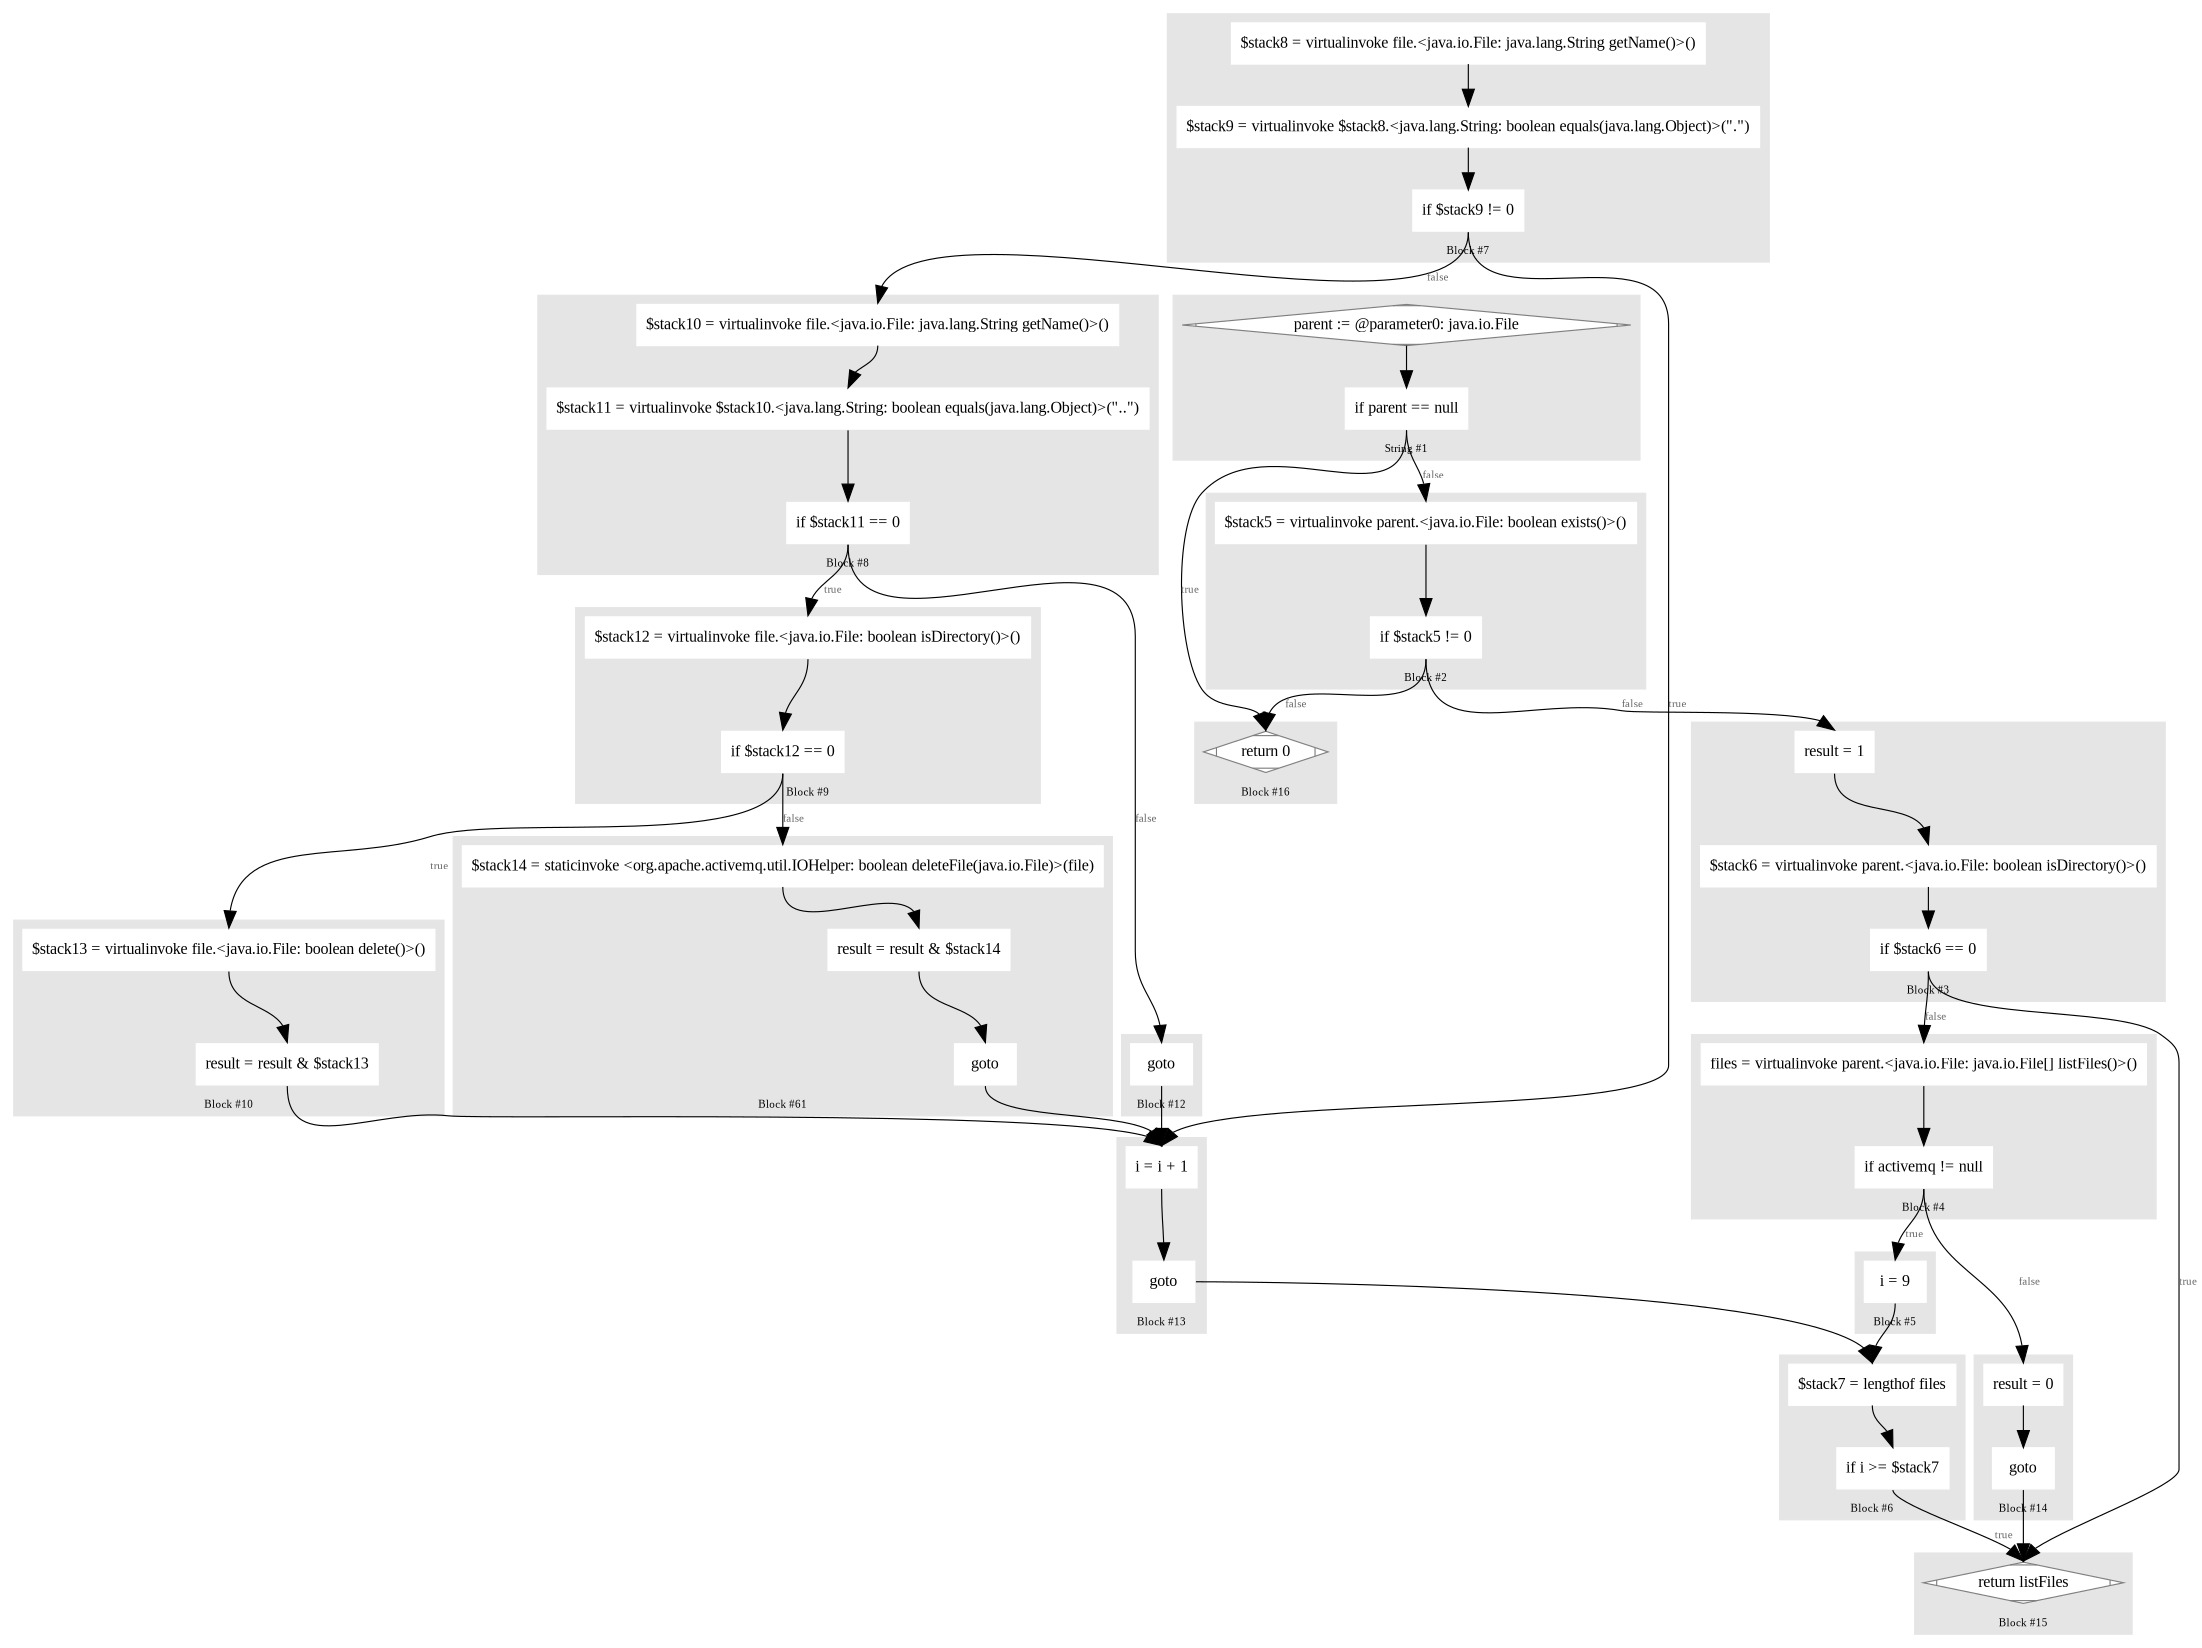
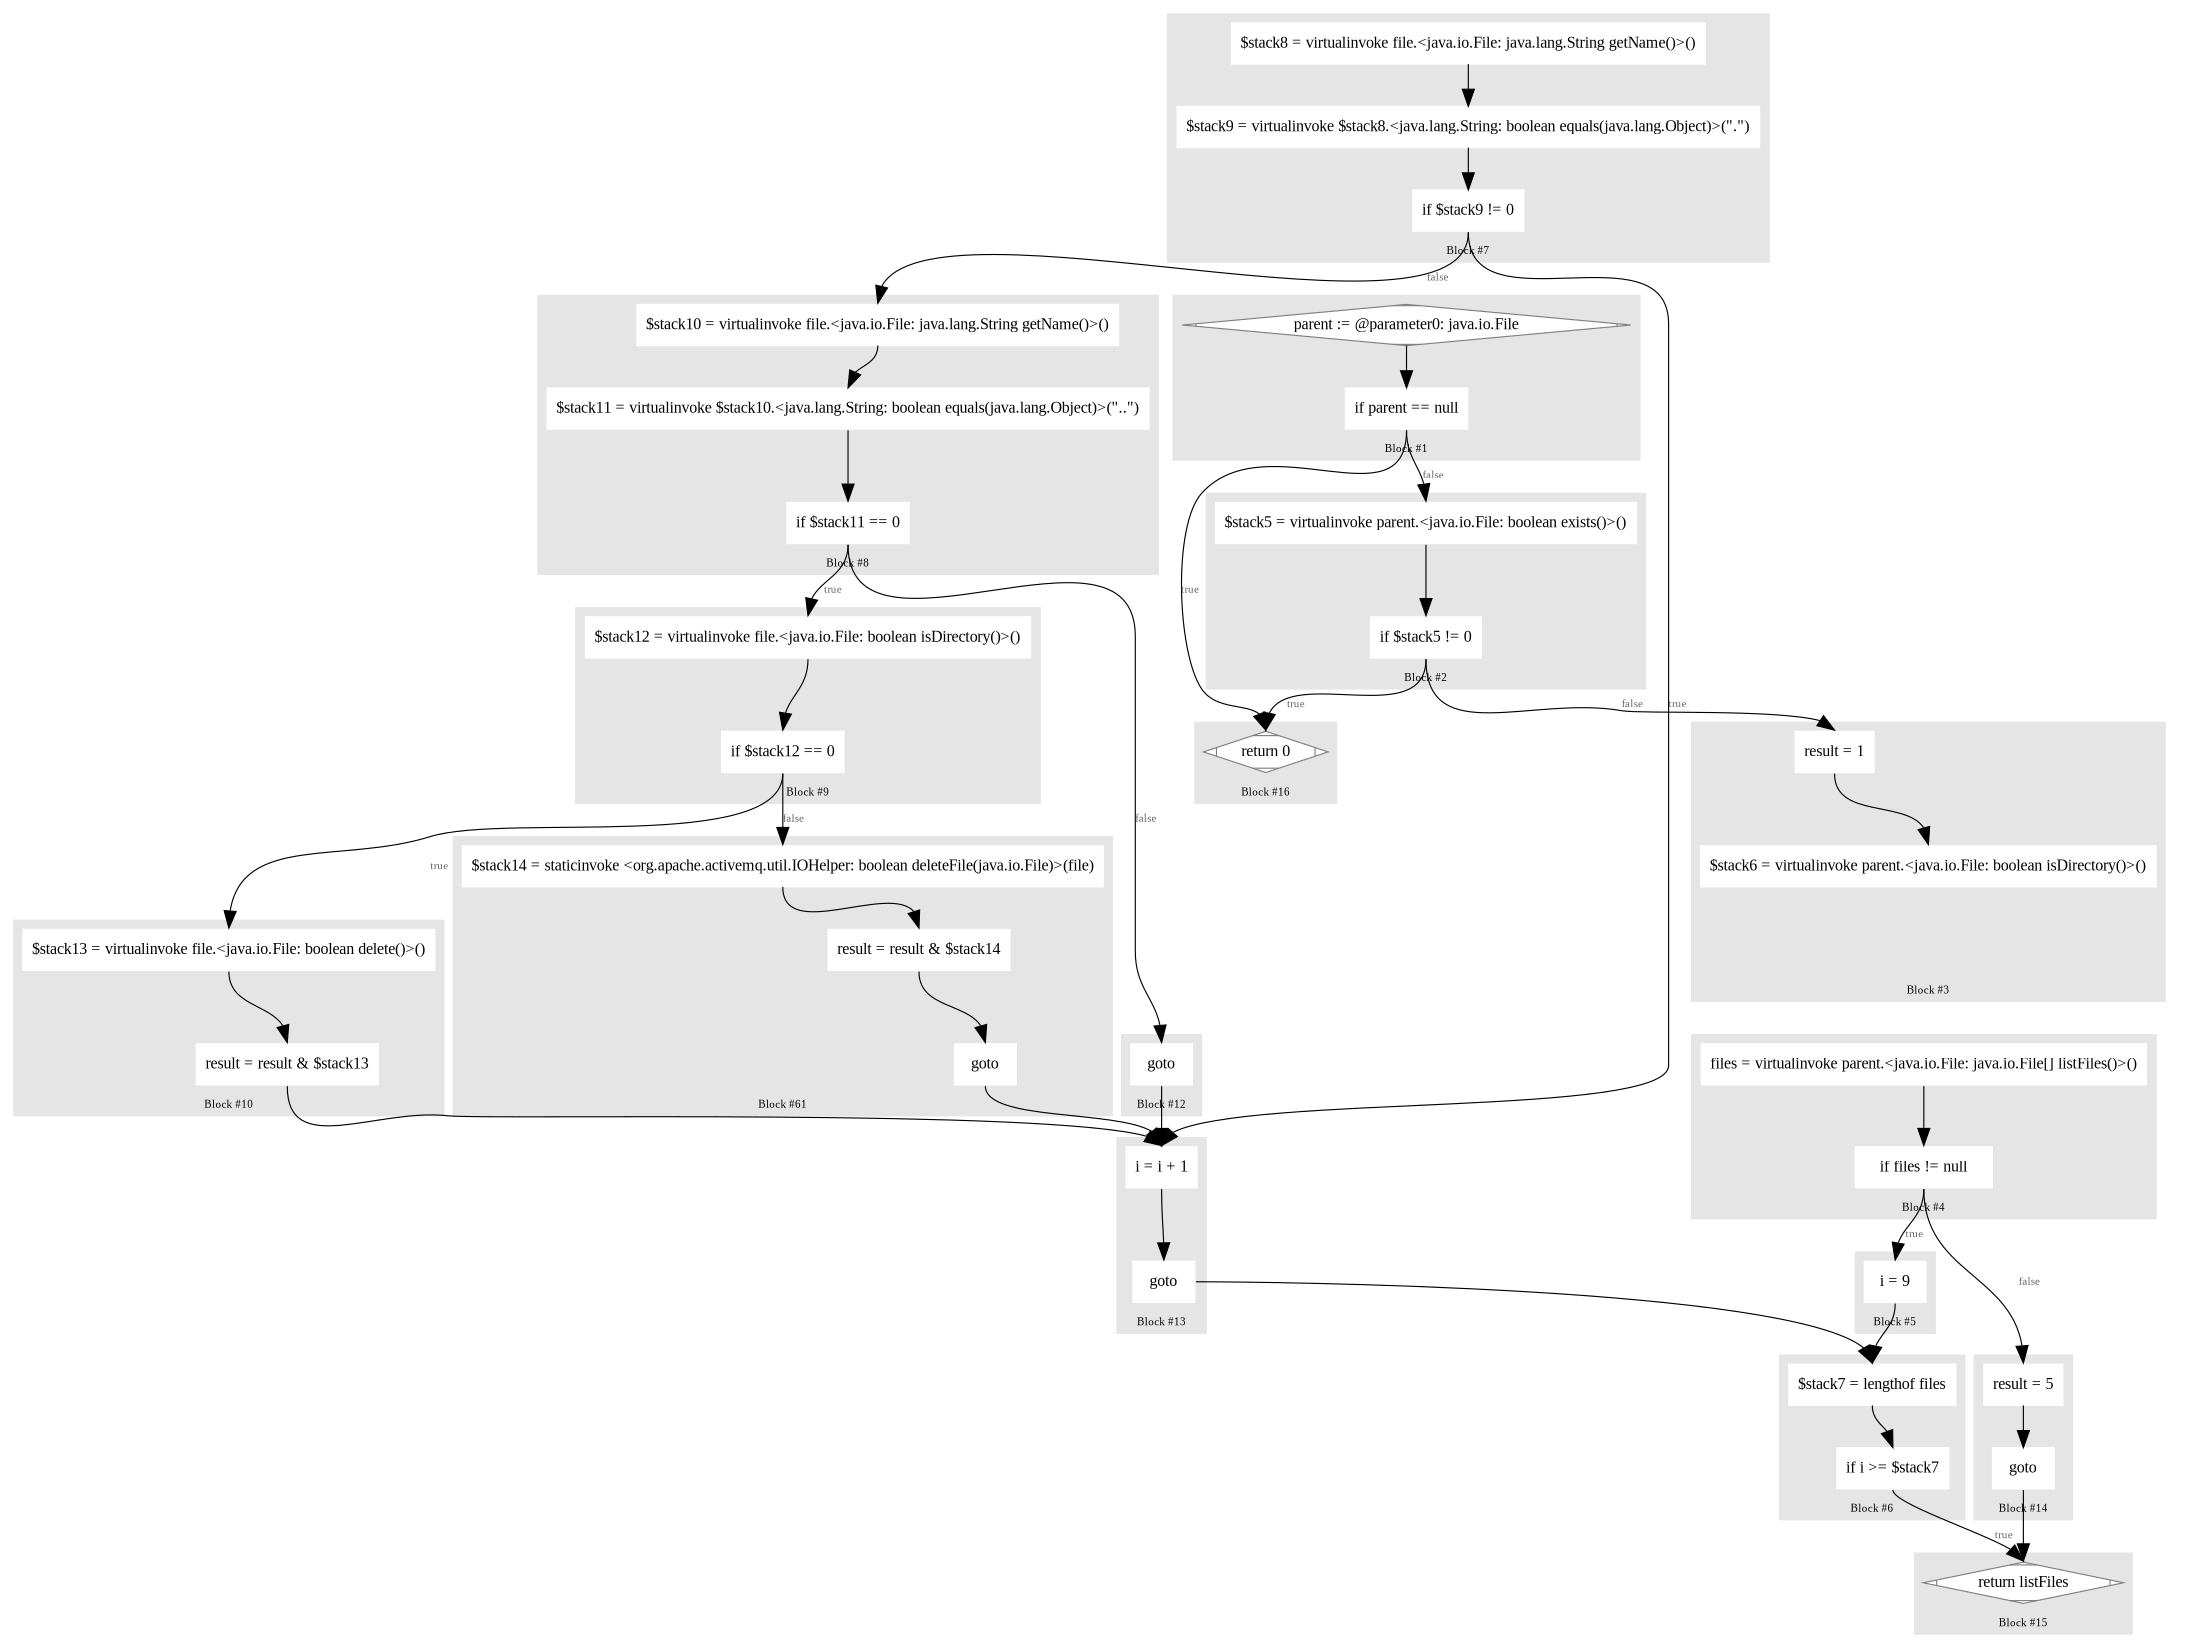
(1407, 449) -> (1407, 449)
(1296, 704) -> (1296, 704)
(1928, 950) -> none
(1924, 1167) -> (1924, 1167)
(2023, 1385) -> (2023, 1385)
